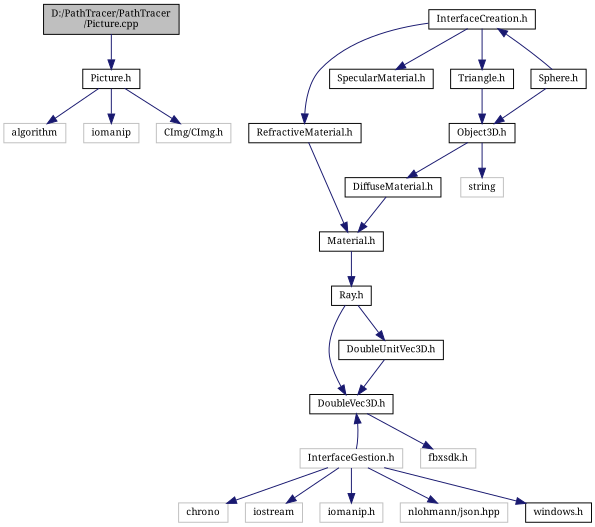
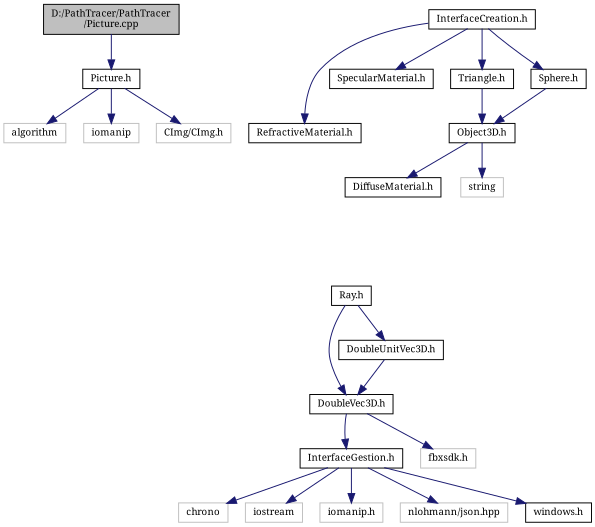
(530, 51) -> (511, 47)
(351, 242) -> none
(358, 436) -> (345, 426)
(351, 458) -> (351, 458)
